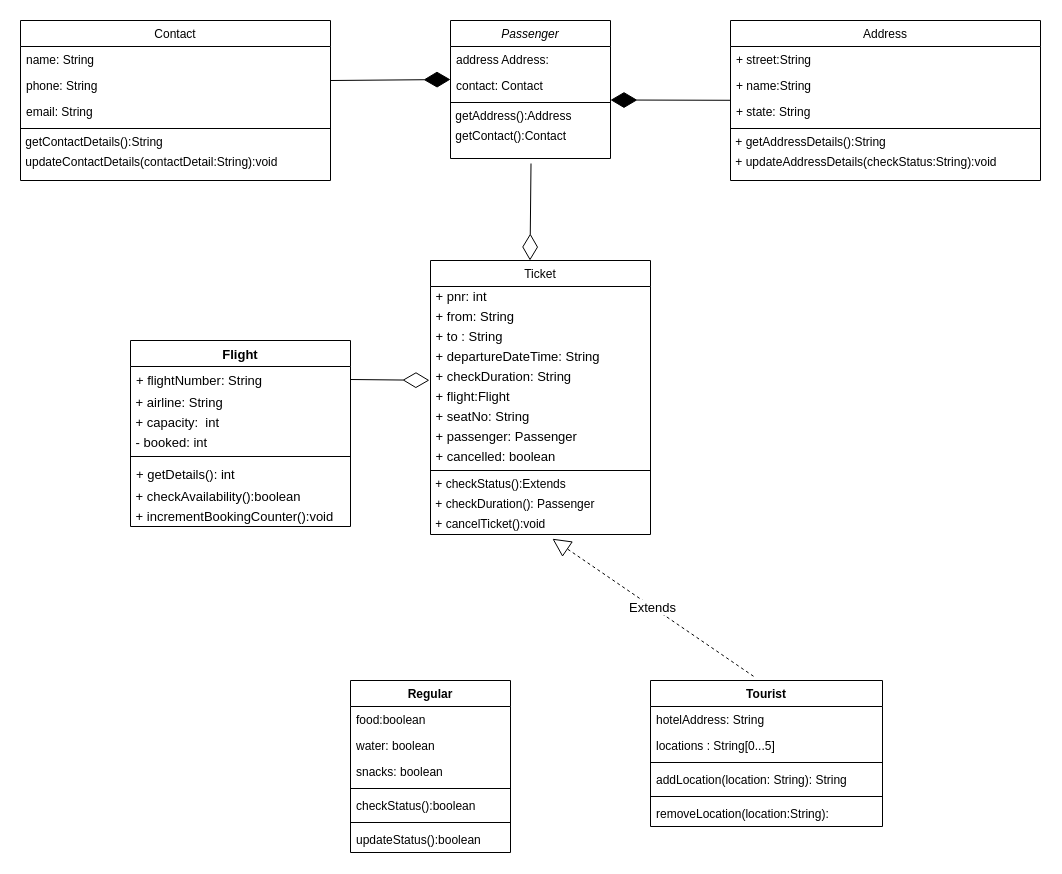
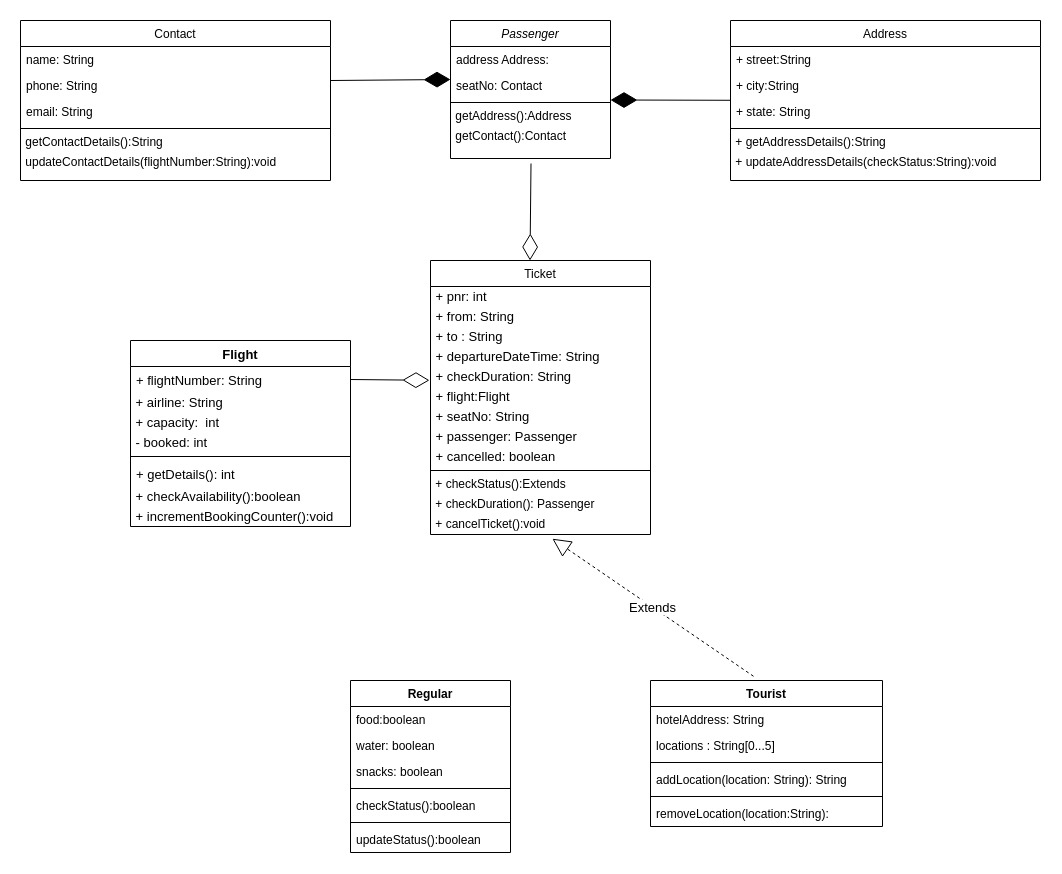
(507, 86) -> (503, 86)
(775, 86) -> (773, 86)
(168, 163) -> (165, 163)
